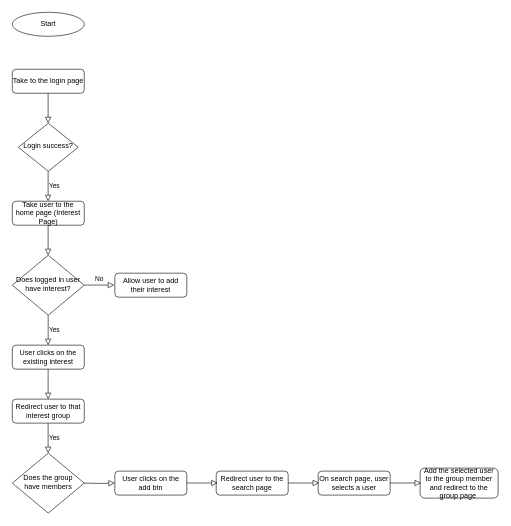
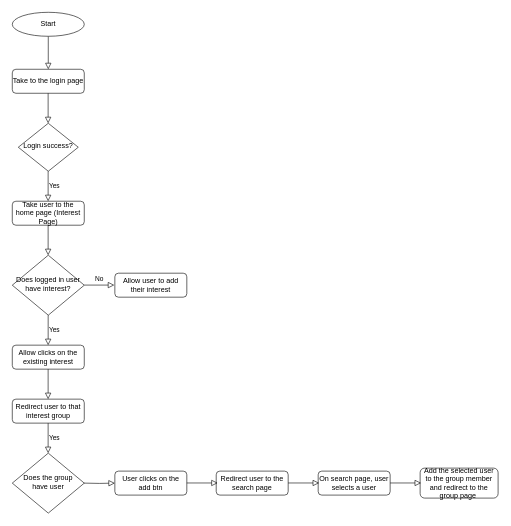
none -> (48, 50)
(48, 357) -> (48, 357)
(48, 482) -> (48, 482)
